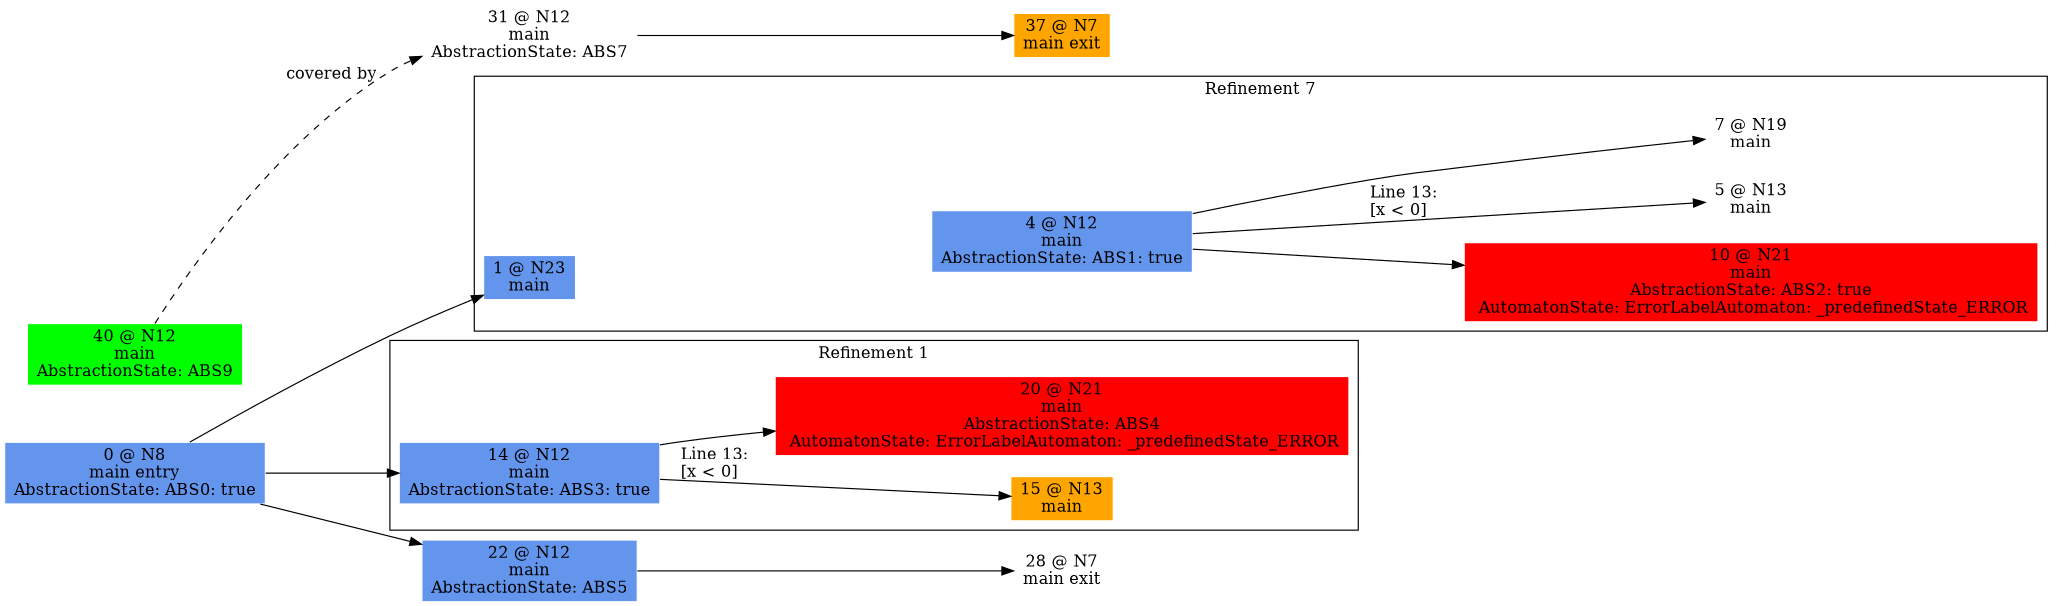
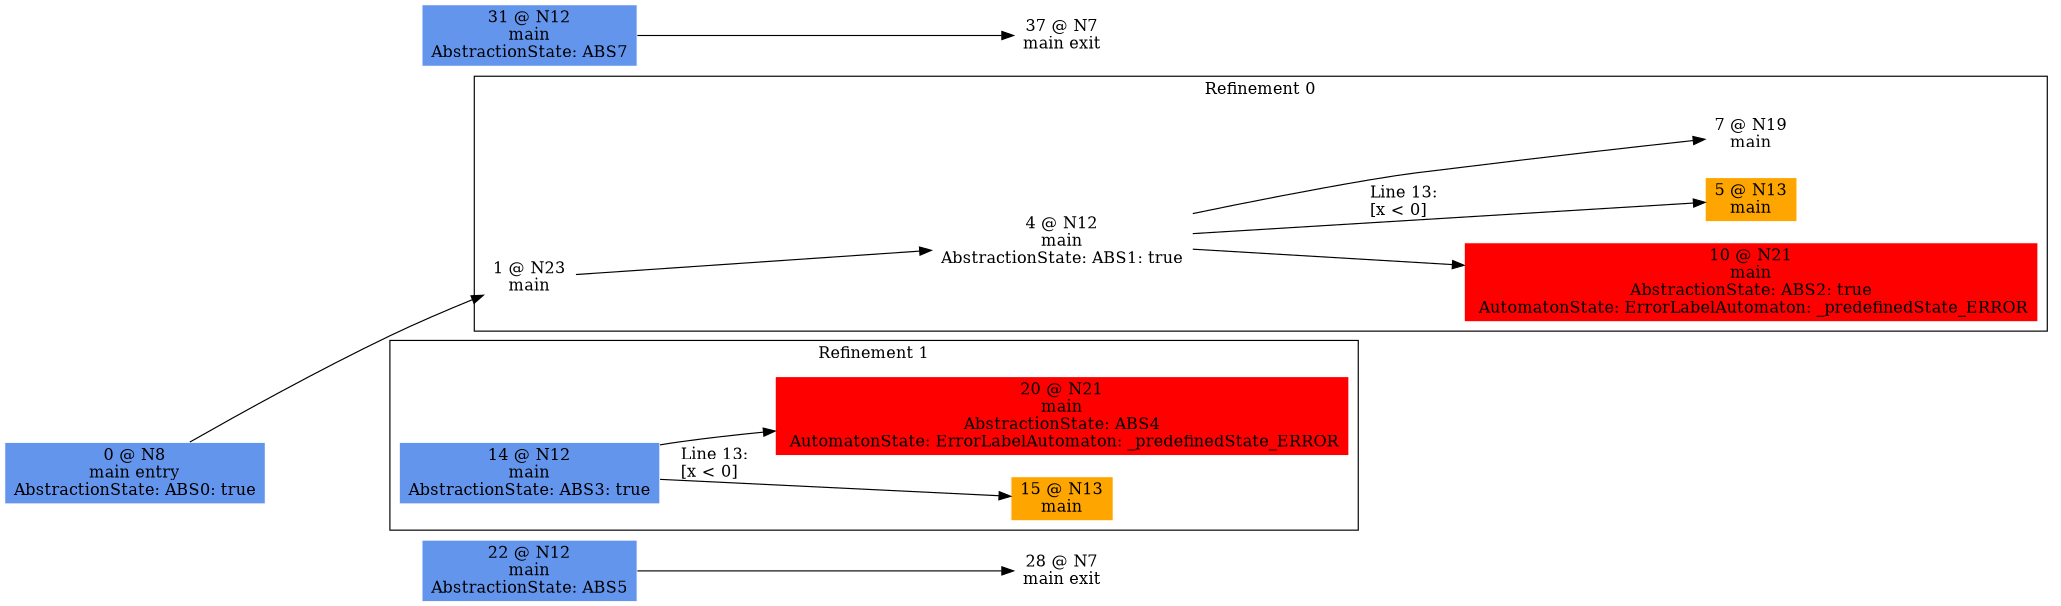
(530, 35) -> (530, 35)
(1062, 35) -> (1062, 35)
(1261, 90) -> (1261, 90)
(1751, 200) -> (1751, 200)
(1062, 242) -> (1062, 242)
none -> (748, 263)
(530, 278) -> (530, 278)
(135, 354) -> none
(327, 473) -> none
(335, 523) -> none
